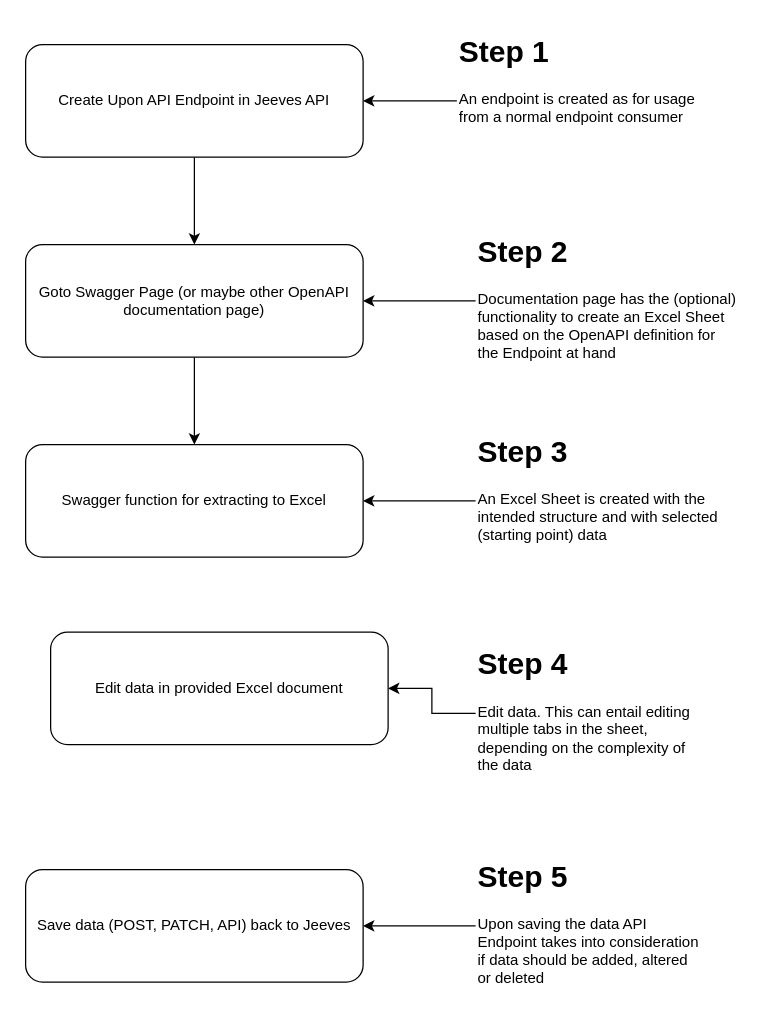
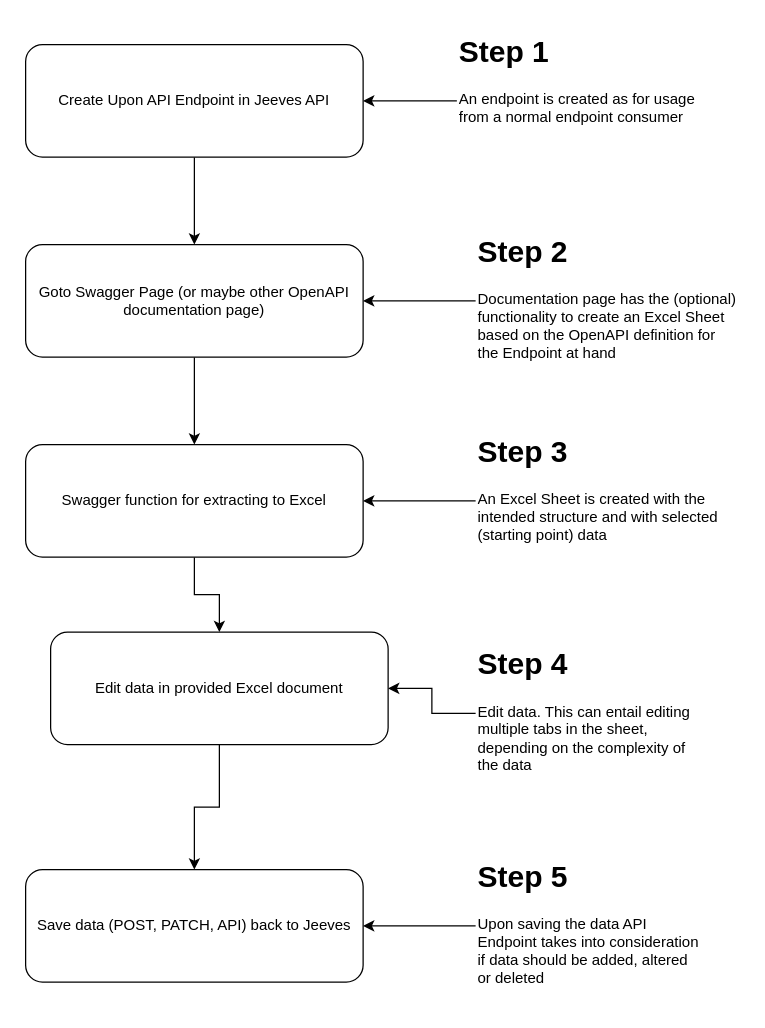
none -> (202, 594)
none -> (211, 807)
